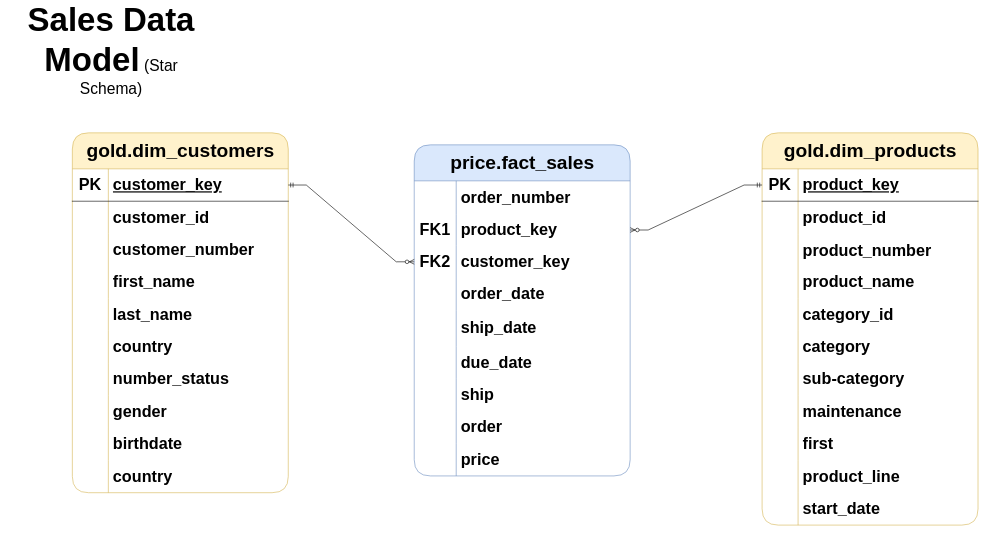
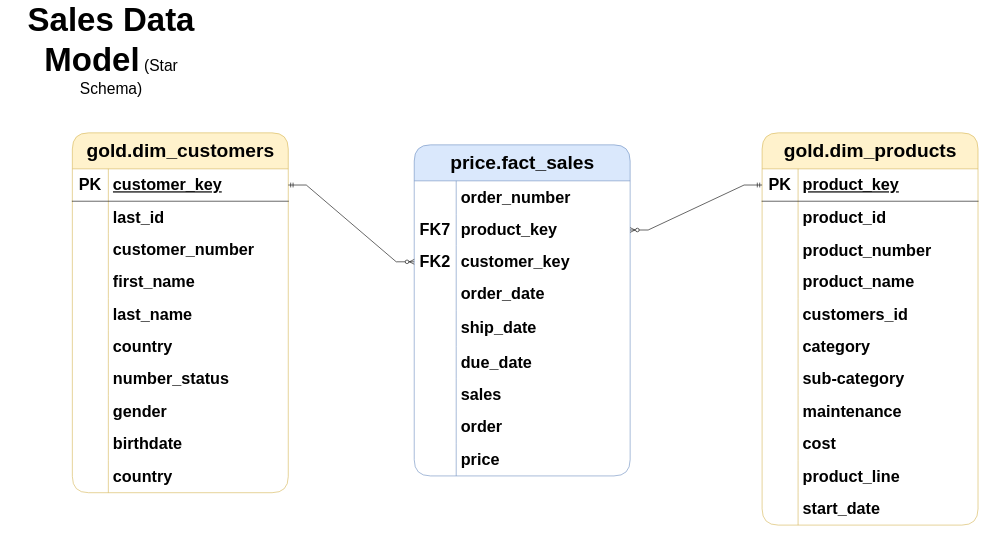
(161, 218) -> (141, 218)
(435, 230) -> (435, 230)
(851, 315) -> (855, 315)
(477, 395) -> (482, 395)
(824, 444) -> (821, 444)
